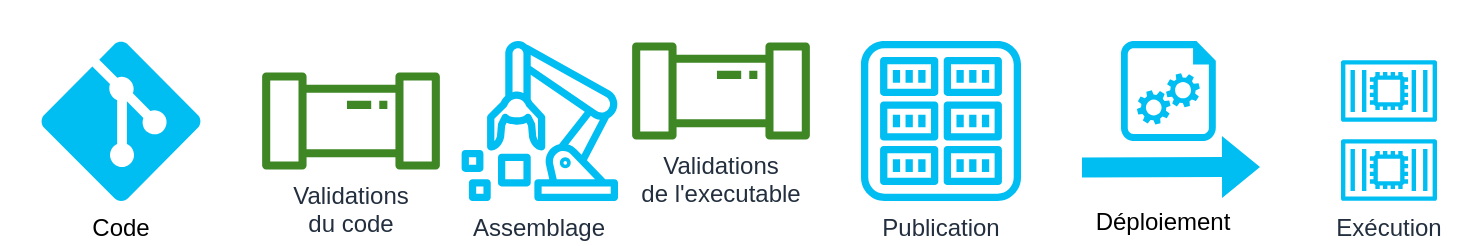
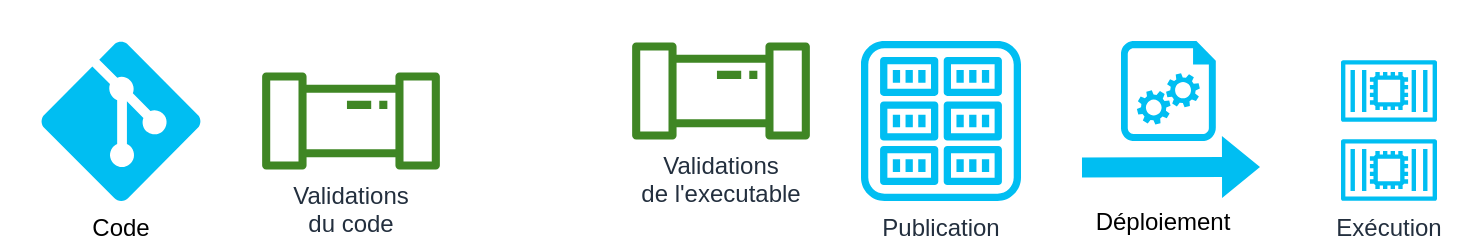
(540, 121) -> none
